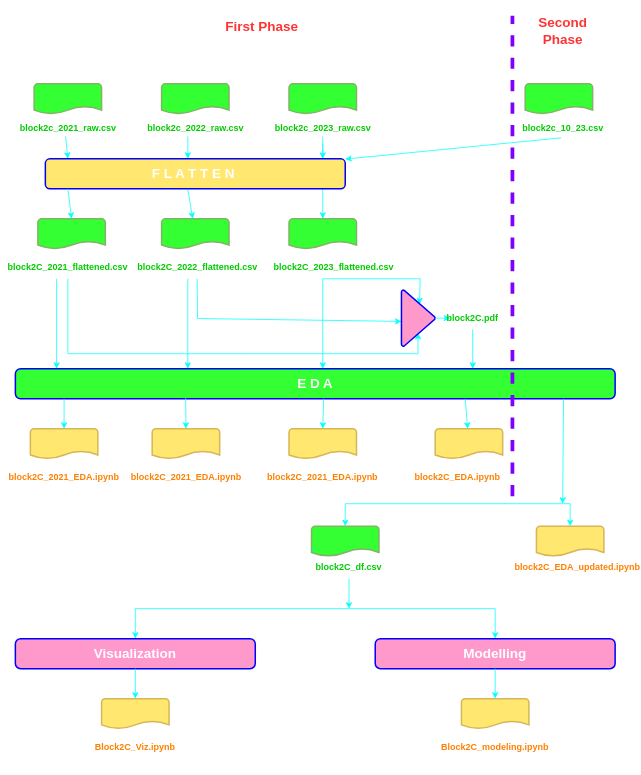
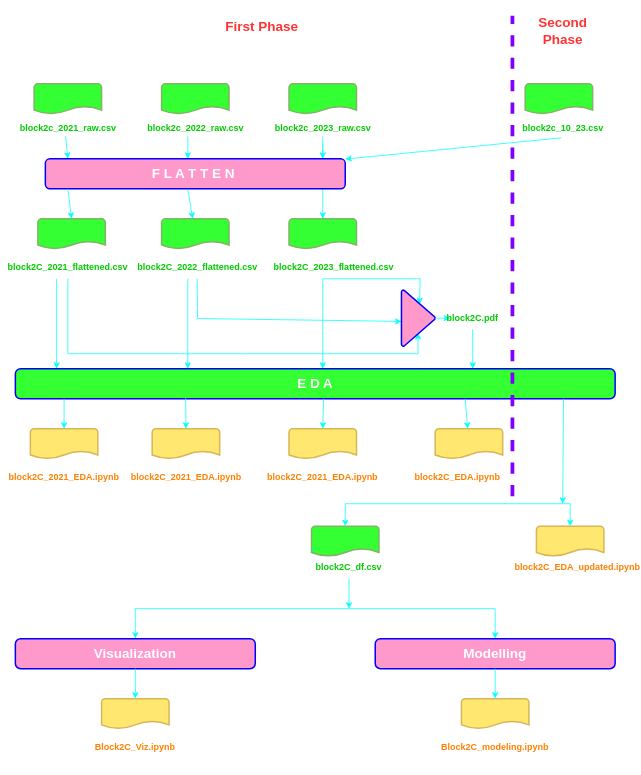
(195, 174) -> (195, 174)
